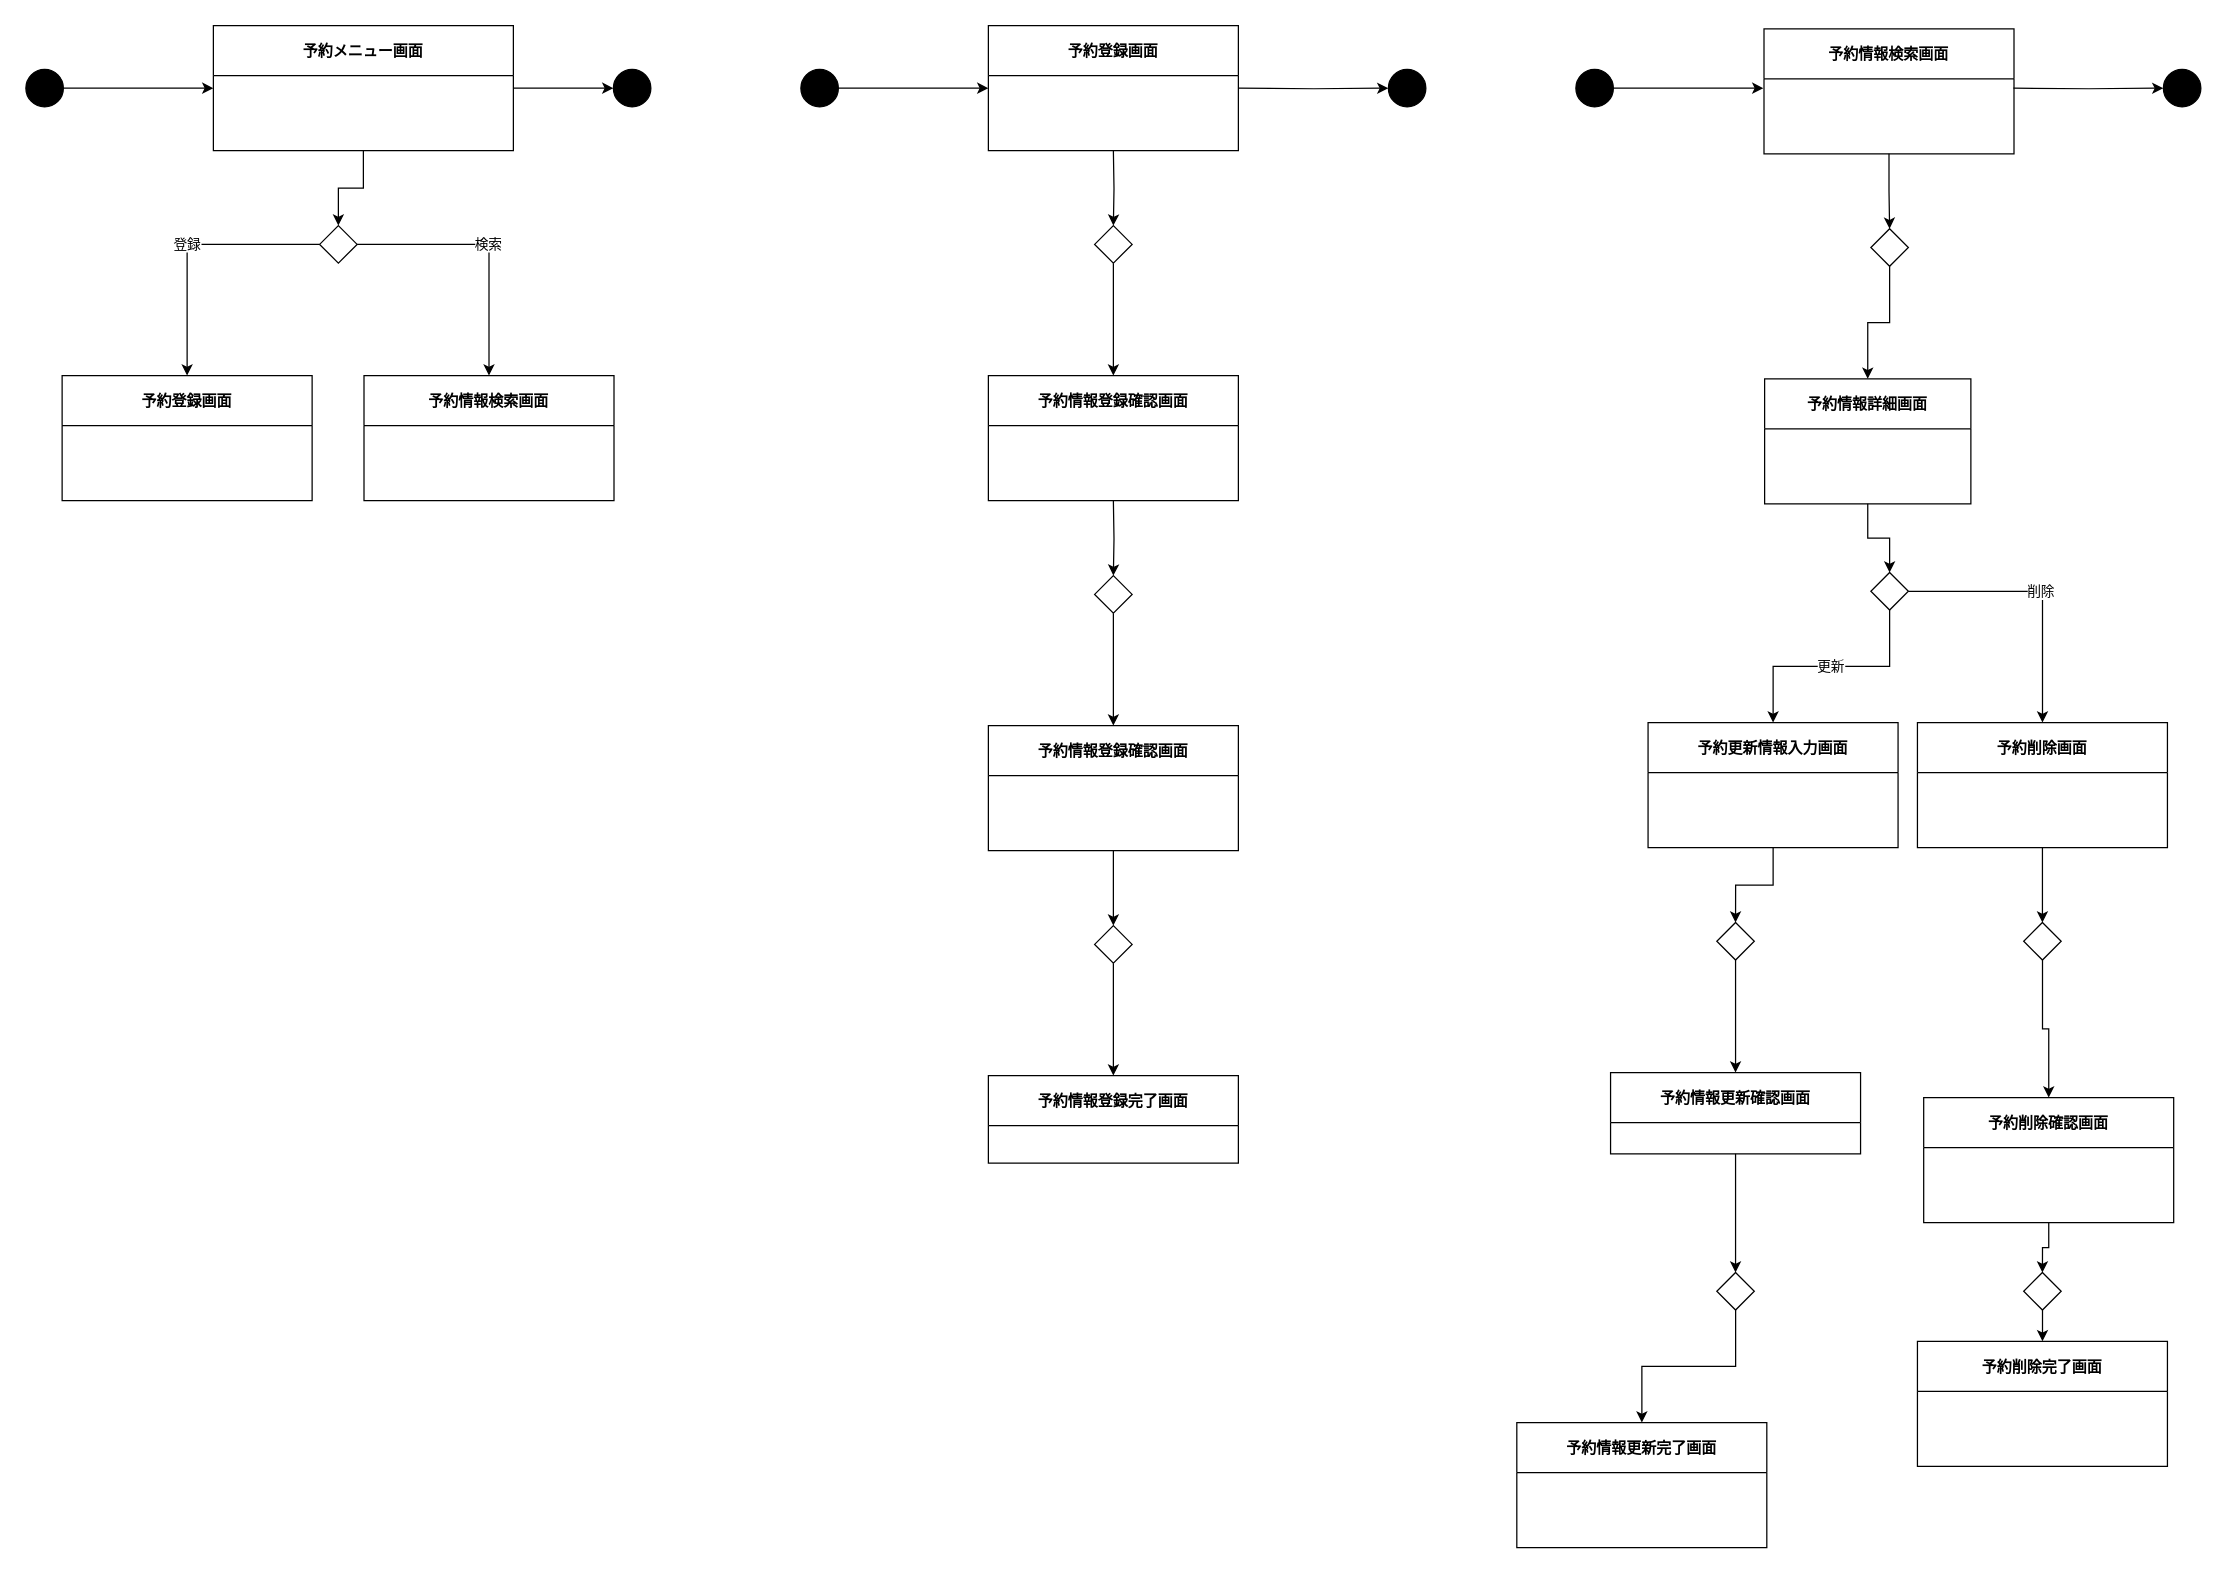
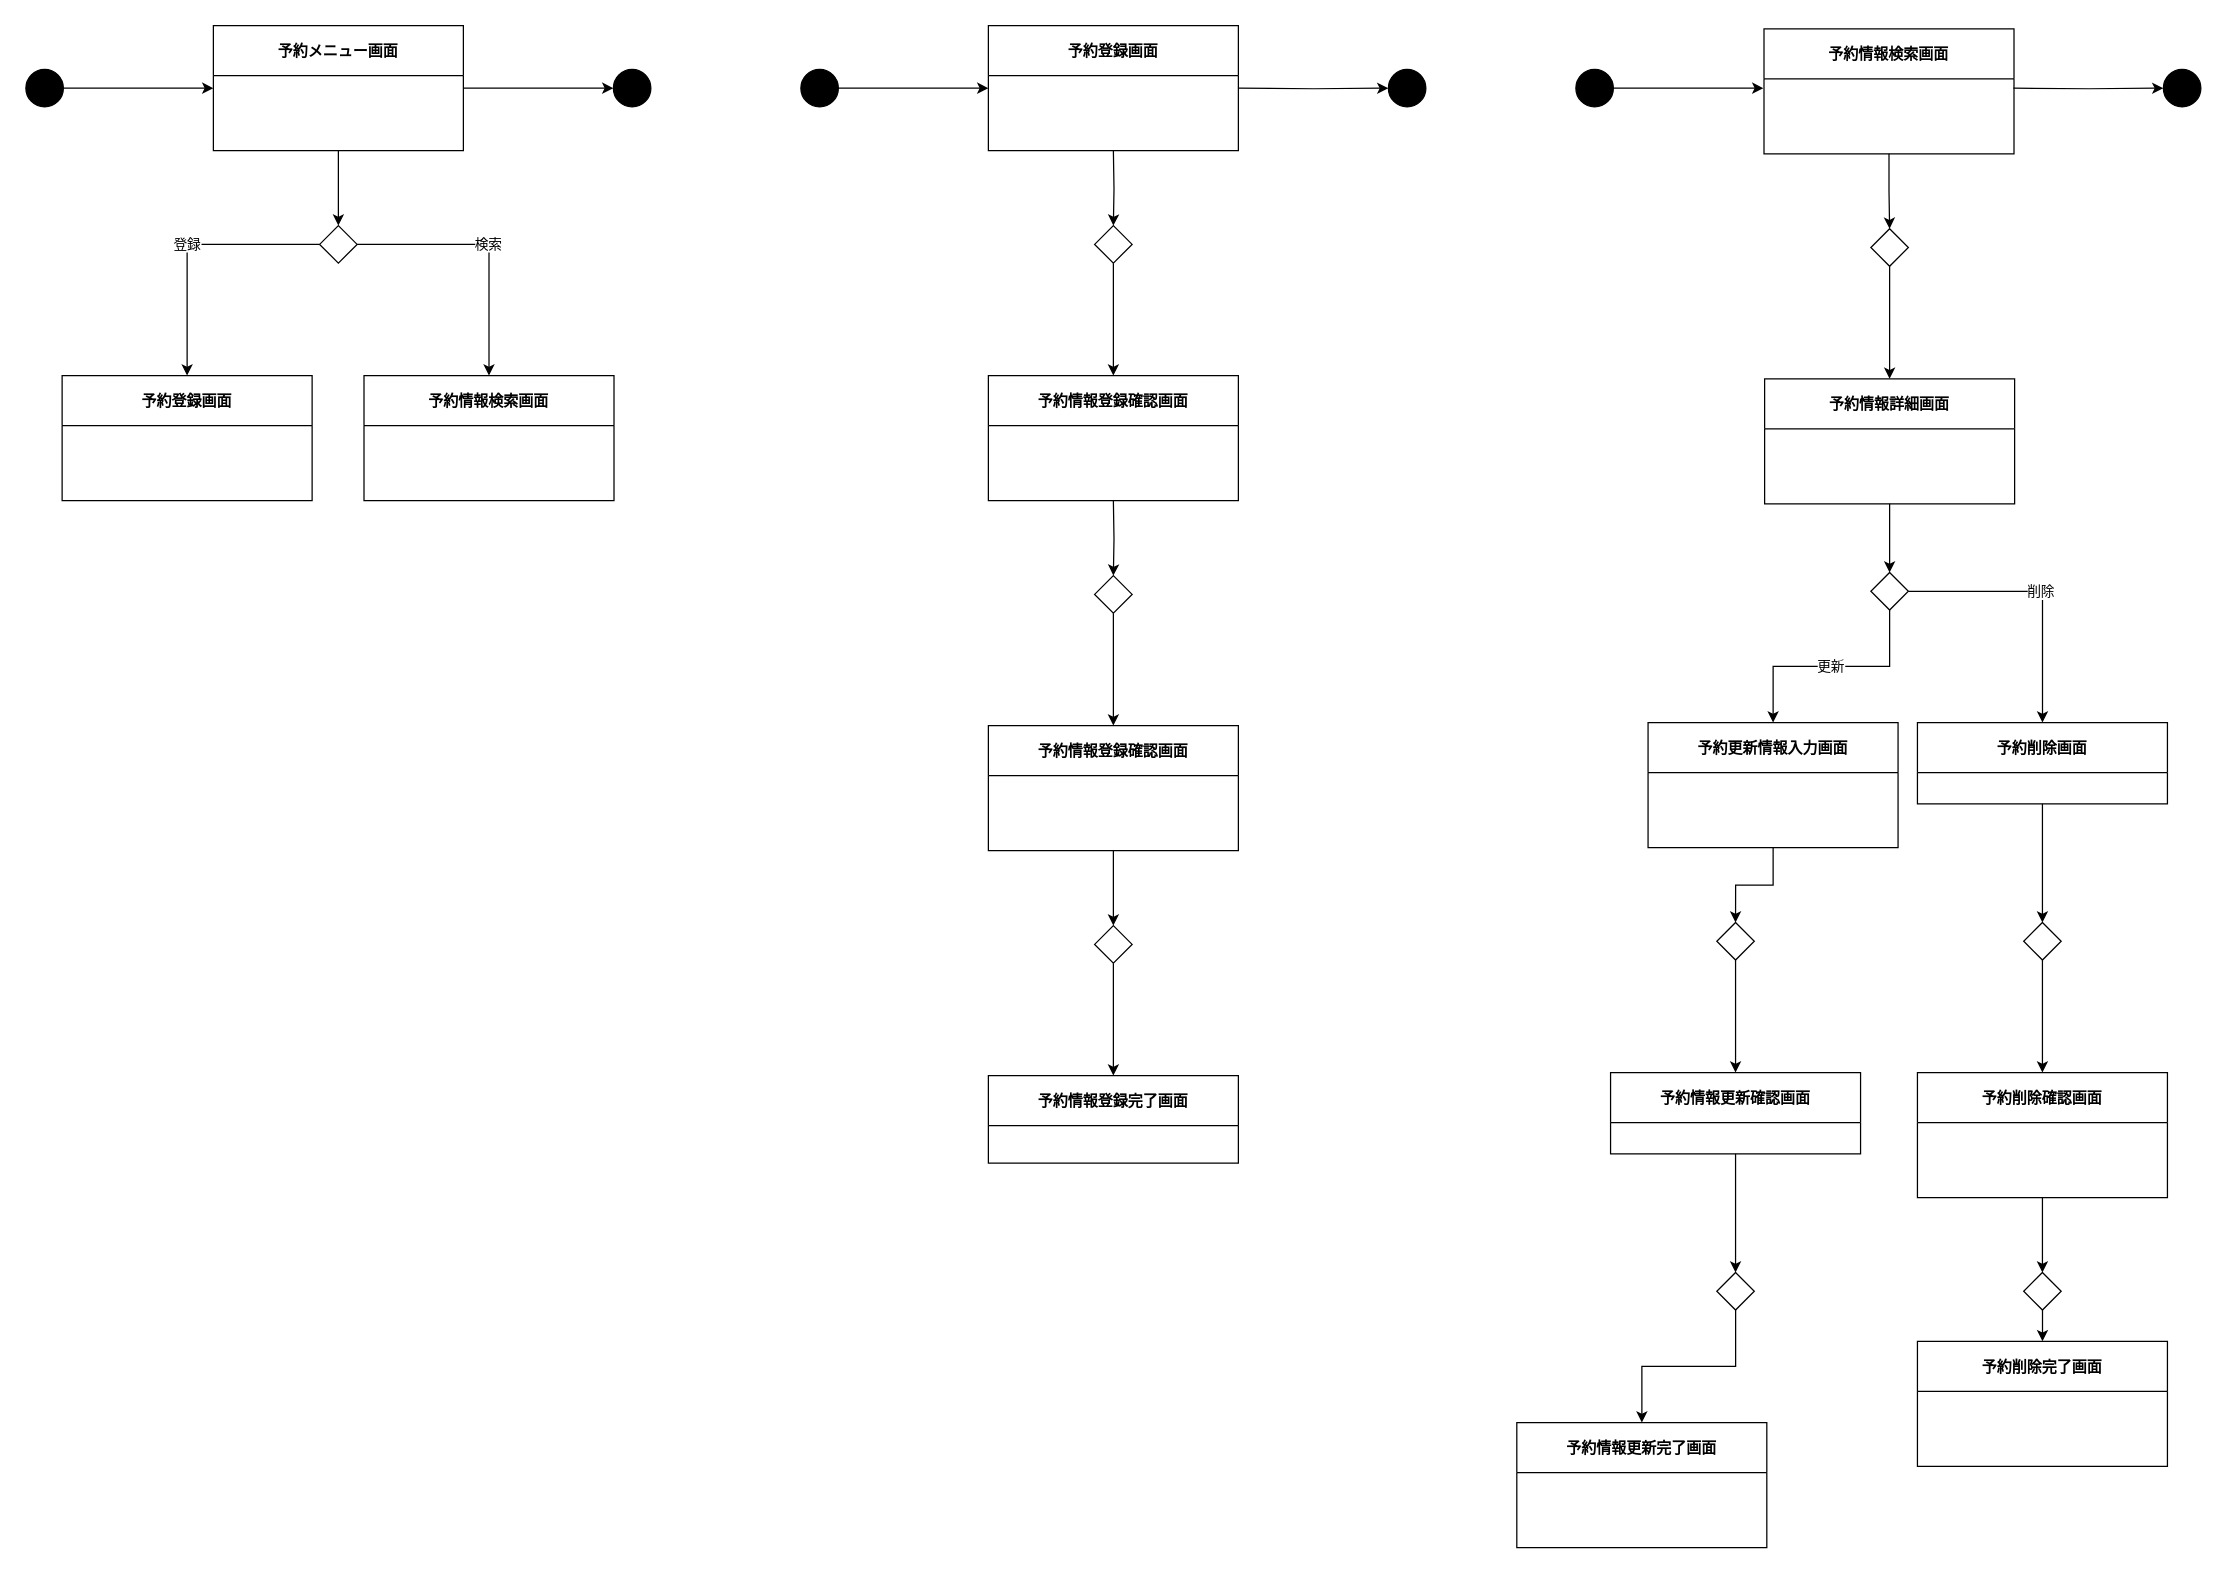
(363, 88) -> (338, 88)
(1868, 441) -> (1889, 441)
(2042, 785) -> (2042, 763)
(2048, 1160) -> (2042, 1135)
